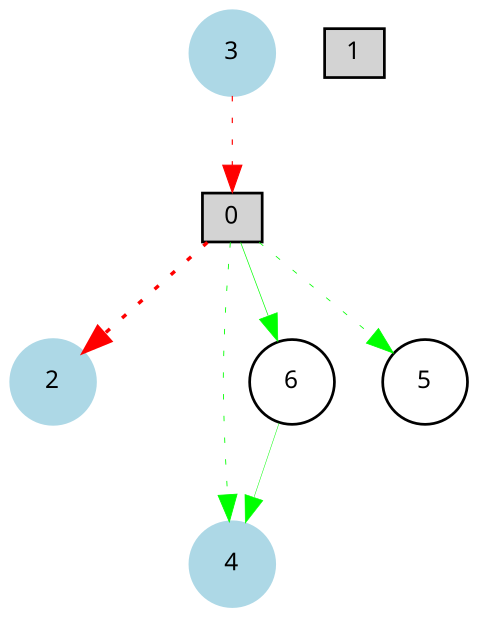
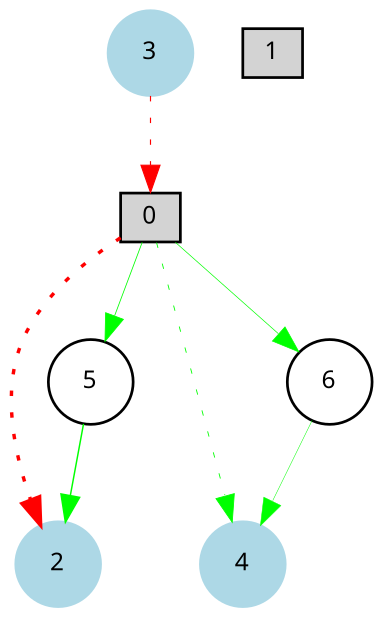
(316, 289) -> (128, 279)
none -> (77, 460)
